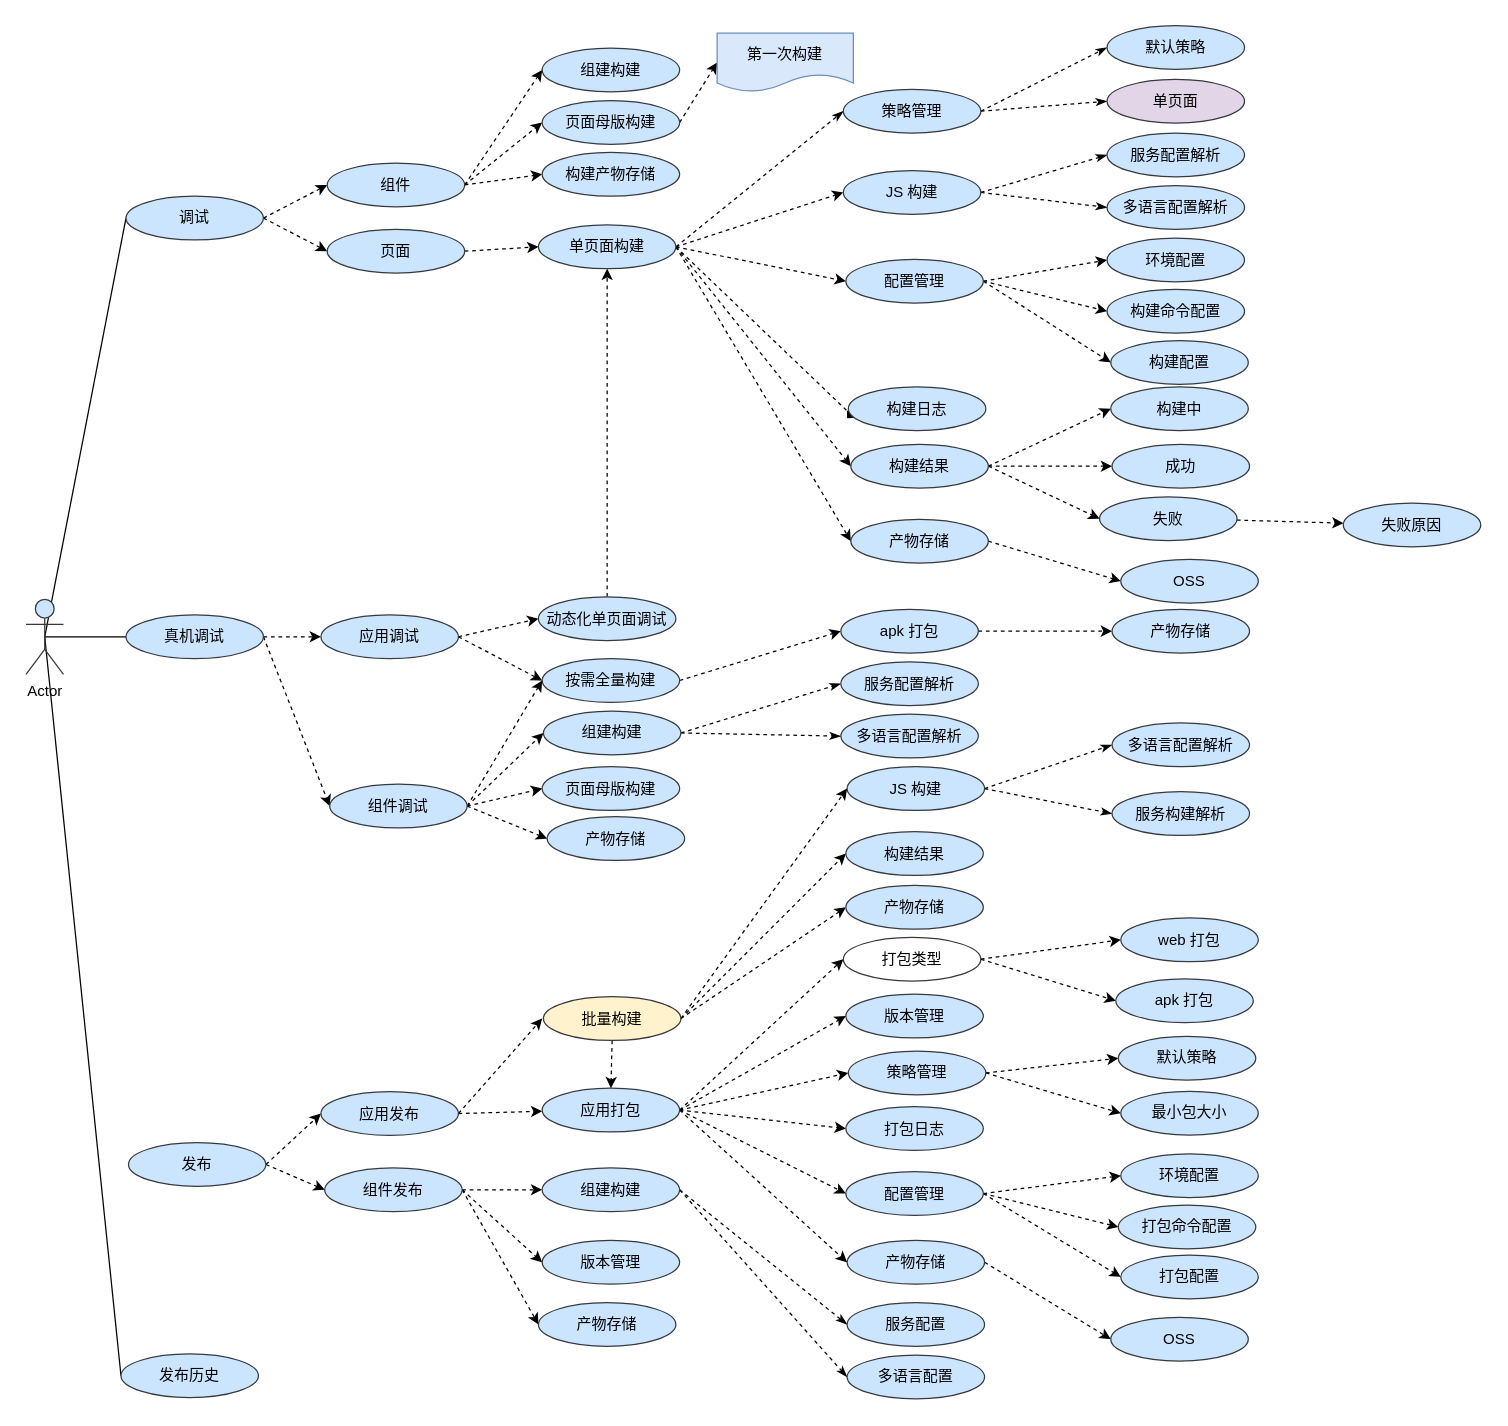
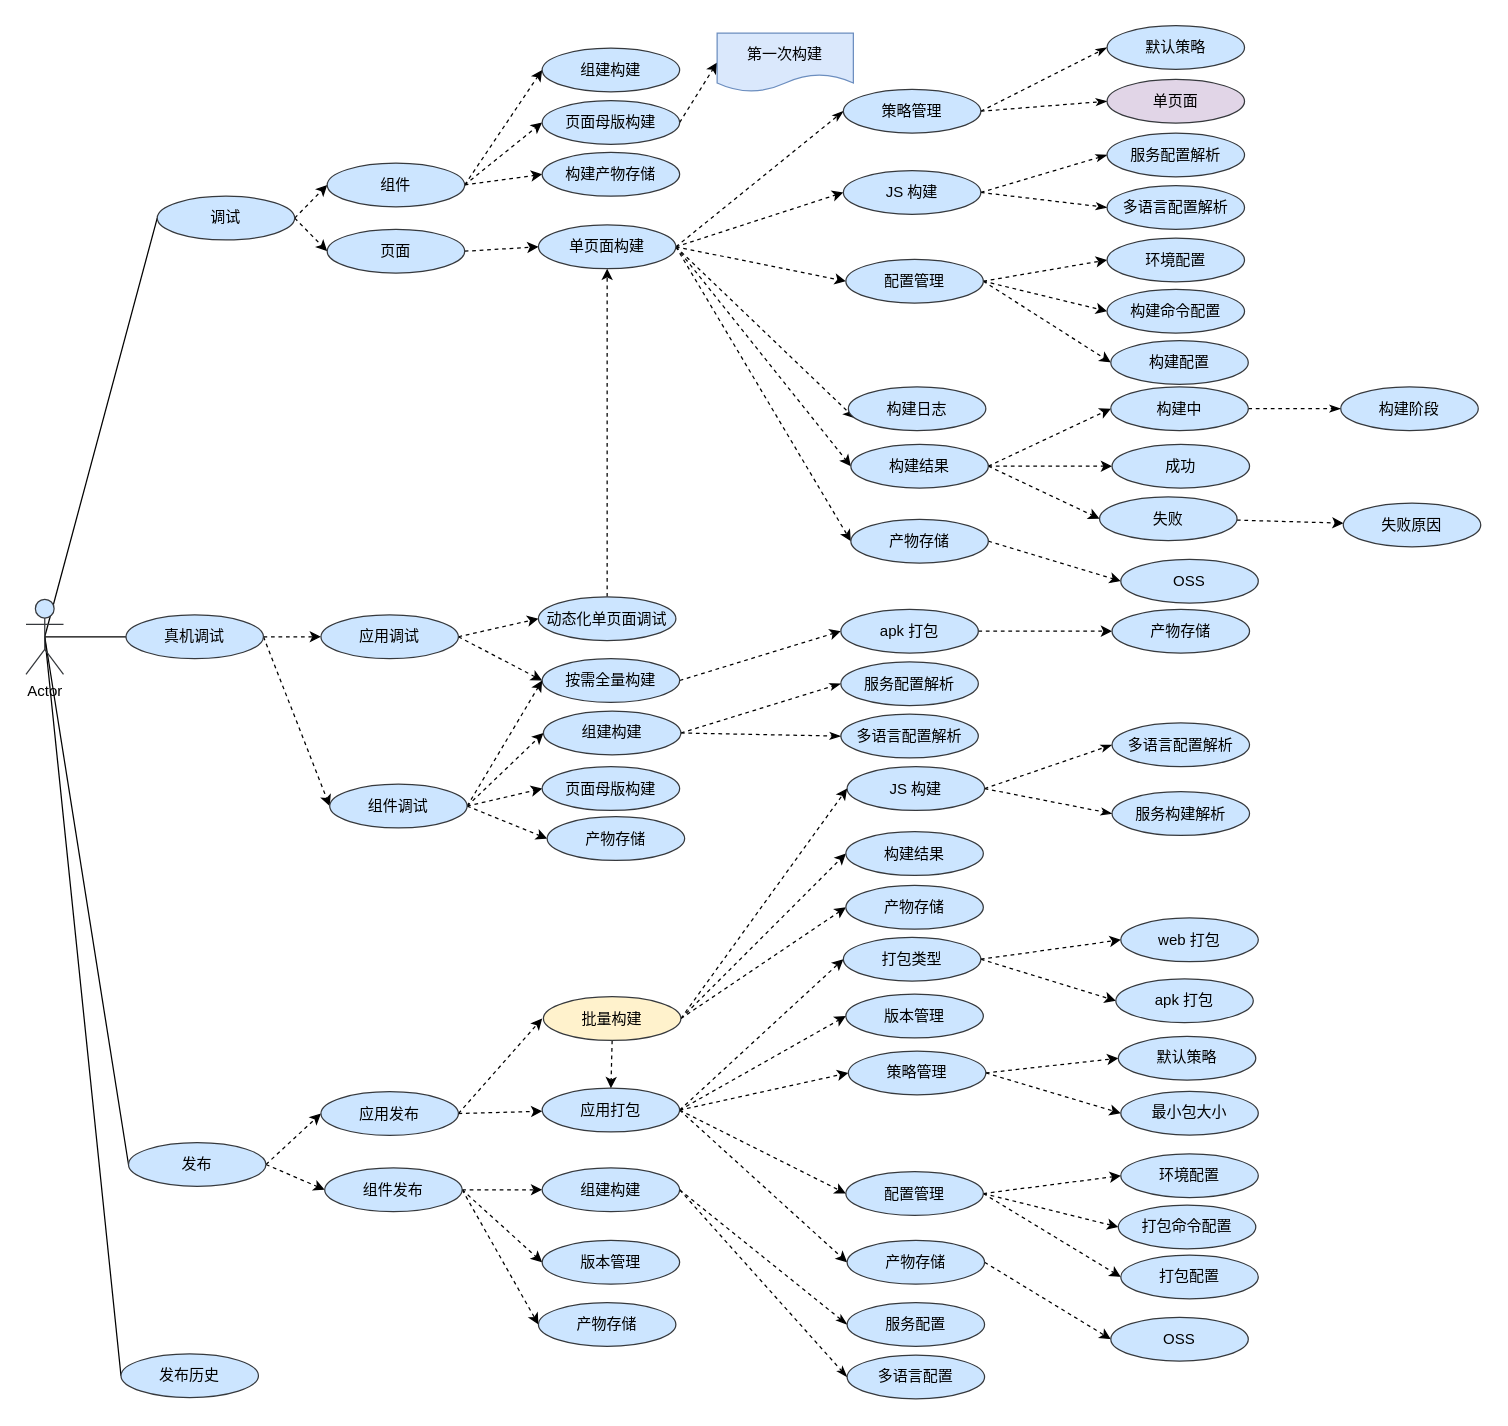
(194, 218) -> (226, 218)
none -> (1290, 409)
none -> (1409, 409)
(846, 410) -> (846, 411)
none -> (89, 916)
(912, 959) -> (912, 959)
(761, 1119) -> none
(914, 1129) -> none
